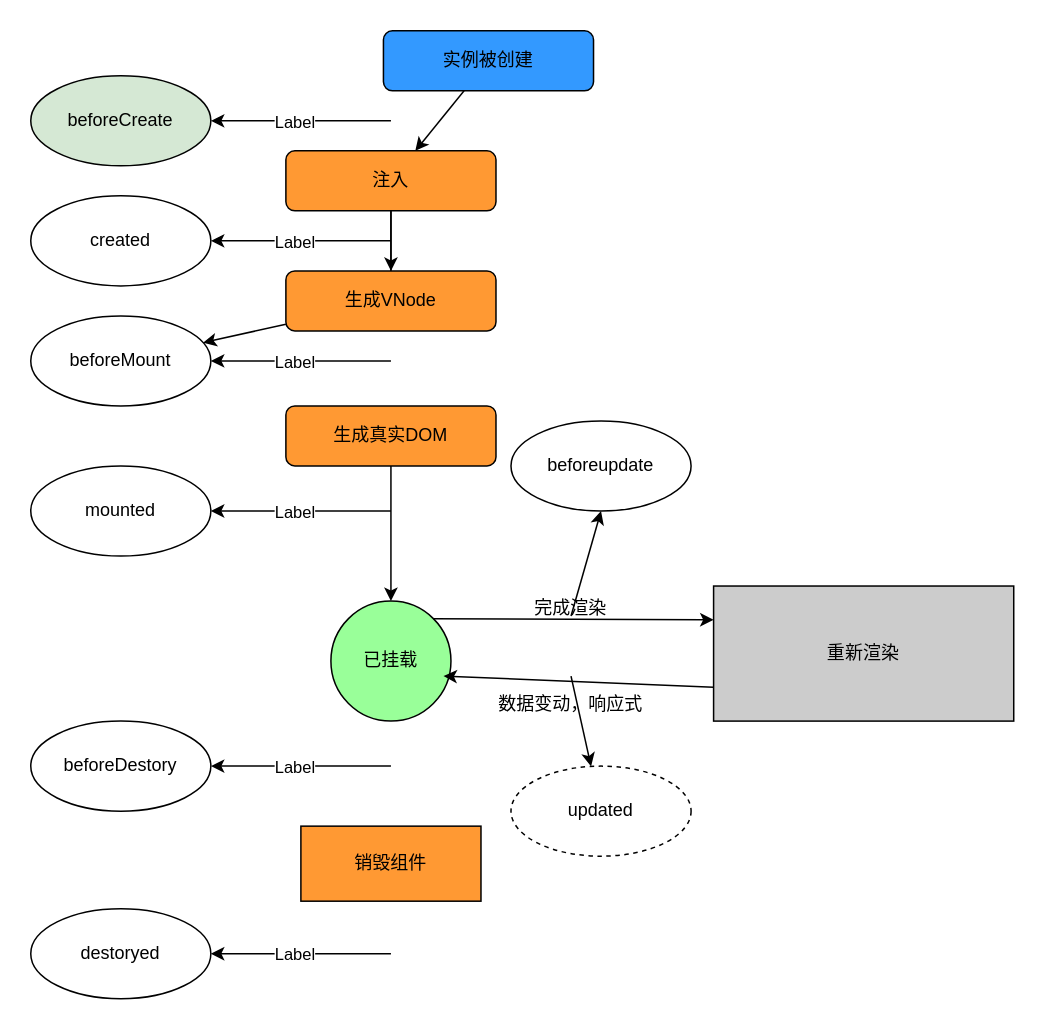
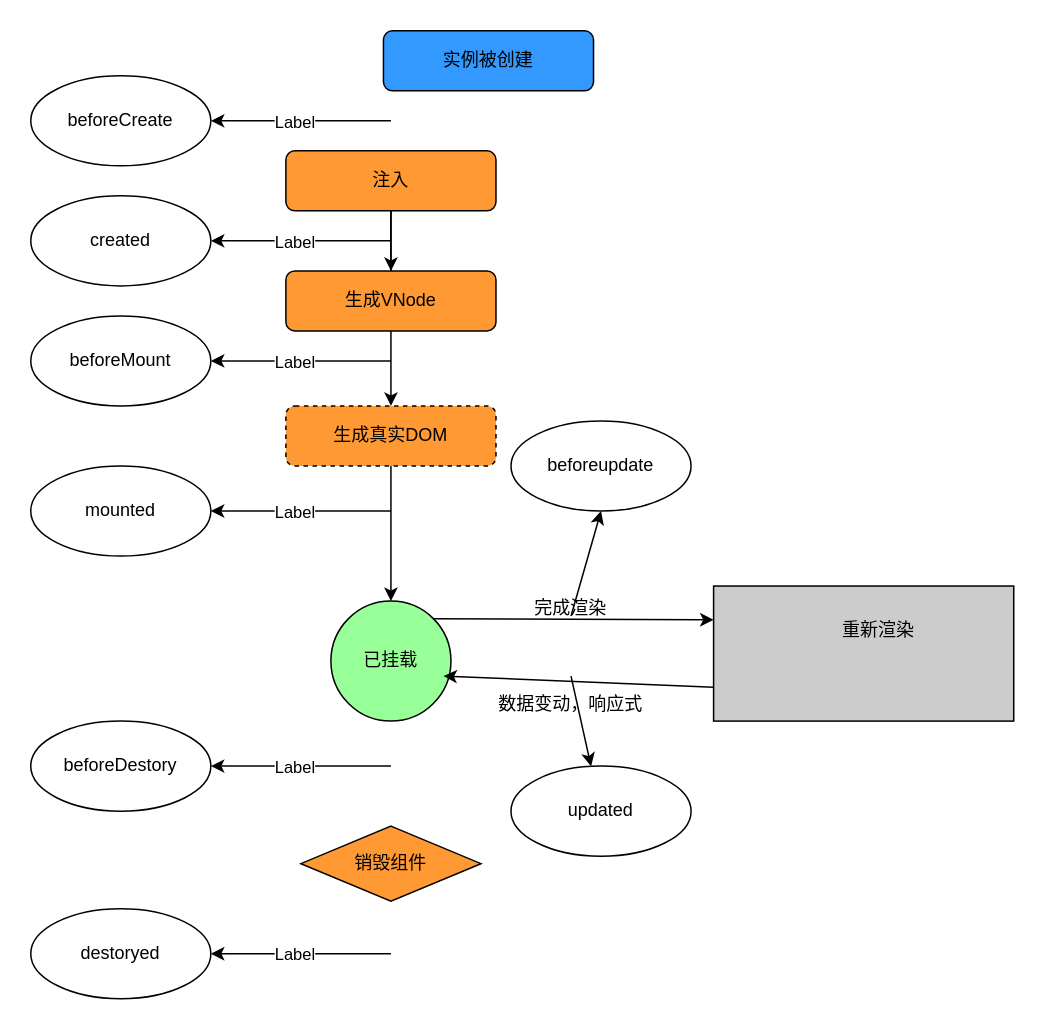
(443, 117) -> none
(121, 121) -> (121, 121)
(250, 332) -> (391, 363)
(391, 436) -> (391, 436)
(863, 653) -> (878, 631)
(601, 811) -> (601, 811)
(391, 863) -> (391, 863)
